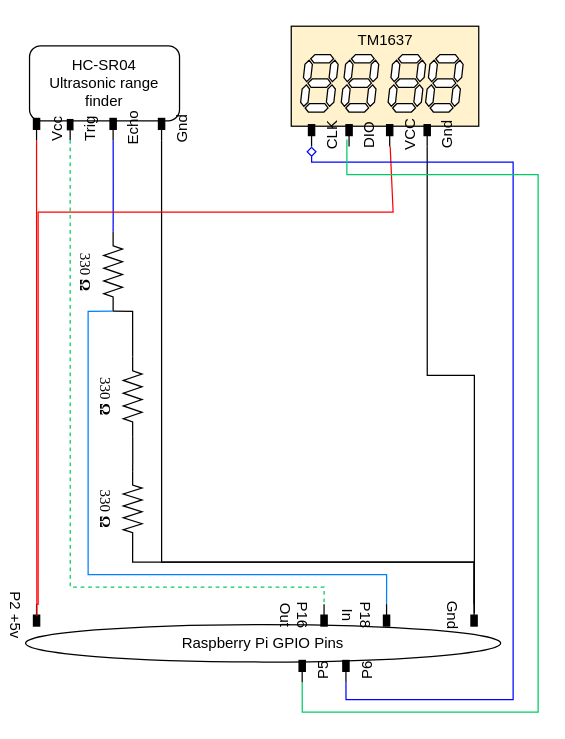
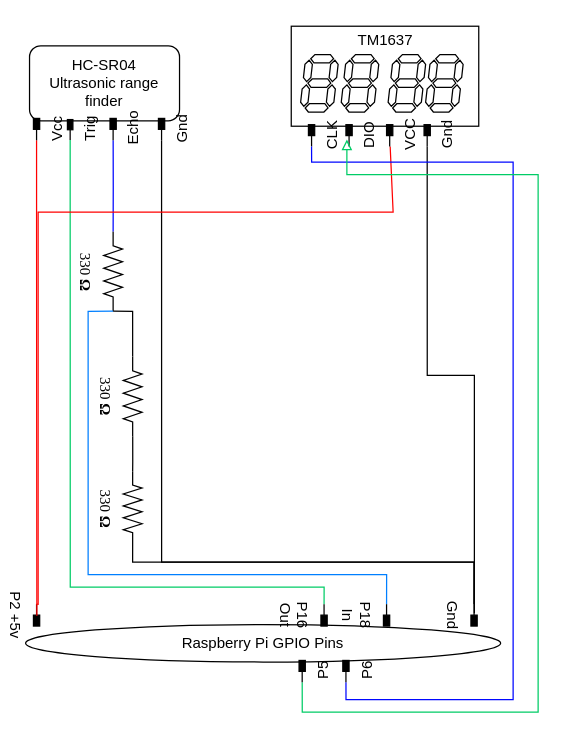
(385, 76) -> (385, 76)
(347, 146) -> (347, 151)
(312, 157) -> (312, 152)
(70, 499) -> (70, 499)
